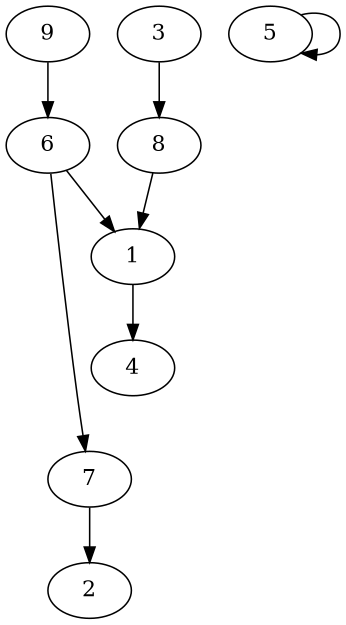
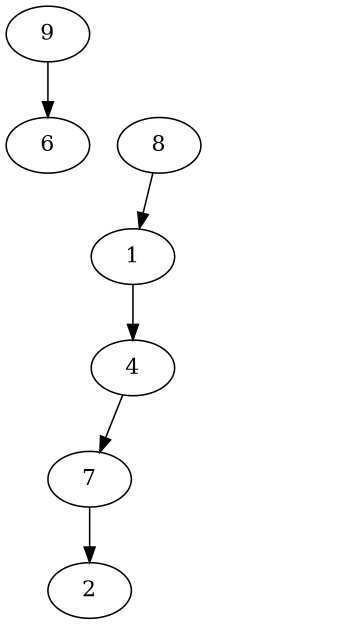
(159, 34) -> none
(271, 34) -> none
(86, 195) -> none
(66, 305) -> (114, 416)
